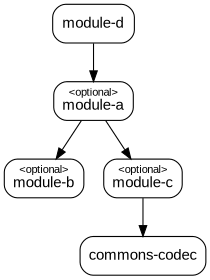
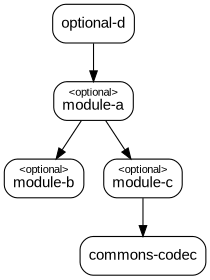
(94, 24) -> (94, 24)
